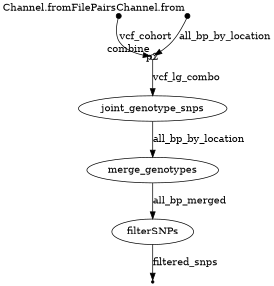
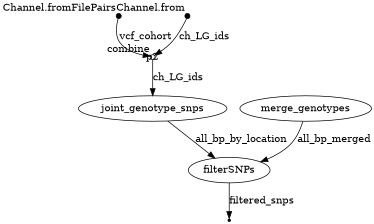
(225, 37) -> (204, 37)
(186, 78) -> (178, 78)
(153, 136) -> (189, 137)
